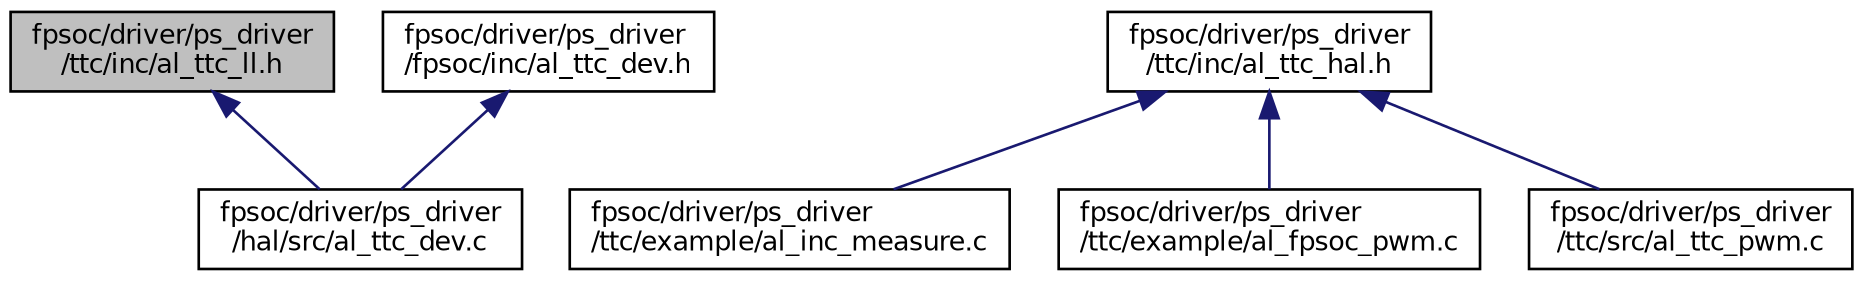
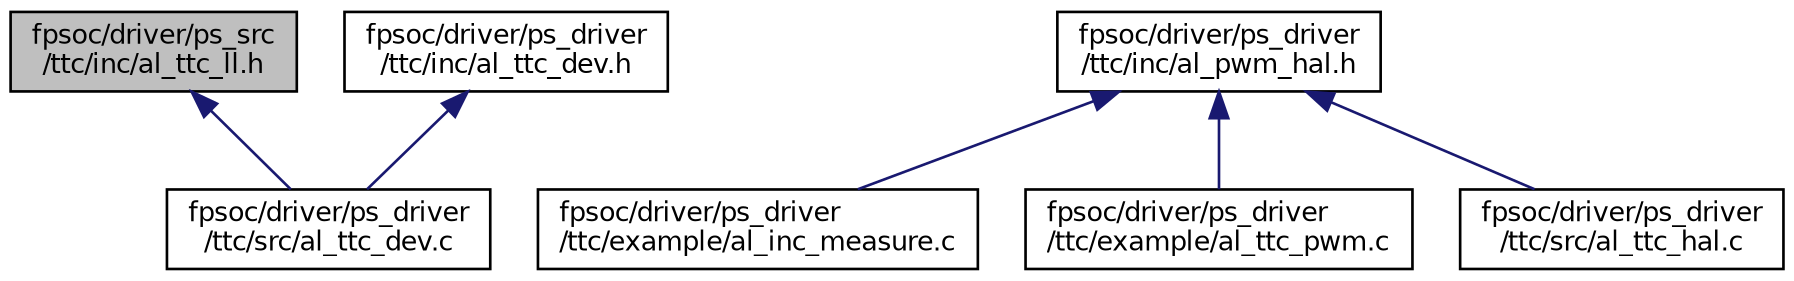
(172, 52) -> (154, 52)
(549, 52) -> (506, 52)
(1269, 52) -> (1219, 52)
(360, 229) -> (329, 229)
(1269, 229) -> (1219, 229)
(1691, 229) -> (1622, 229)
